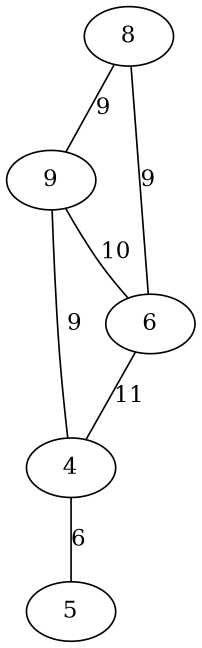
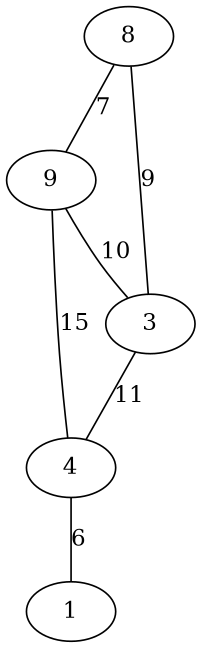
(104, 108) -> (104, 108)
(75, 324) -> (75, 324)
(150, 324) -> (150, 324)
(71, 612) -> (71, 612)
